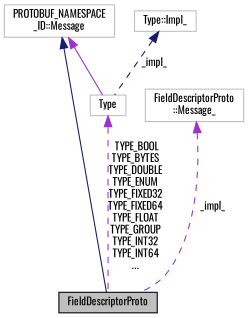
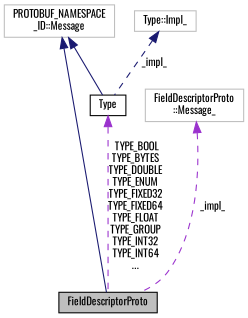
(88, 71) -> (88, 71)
(108, 105) -> (108, 105)
